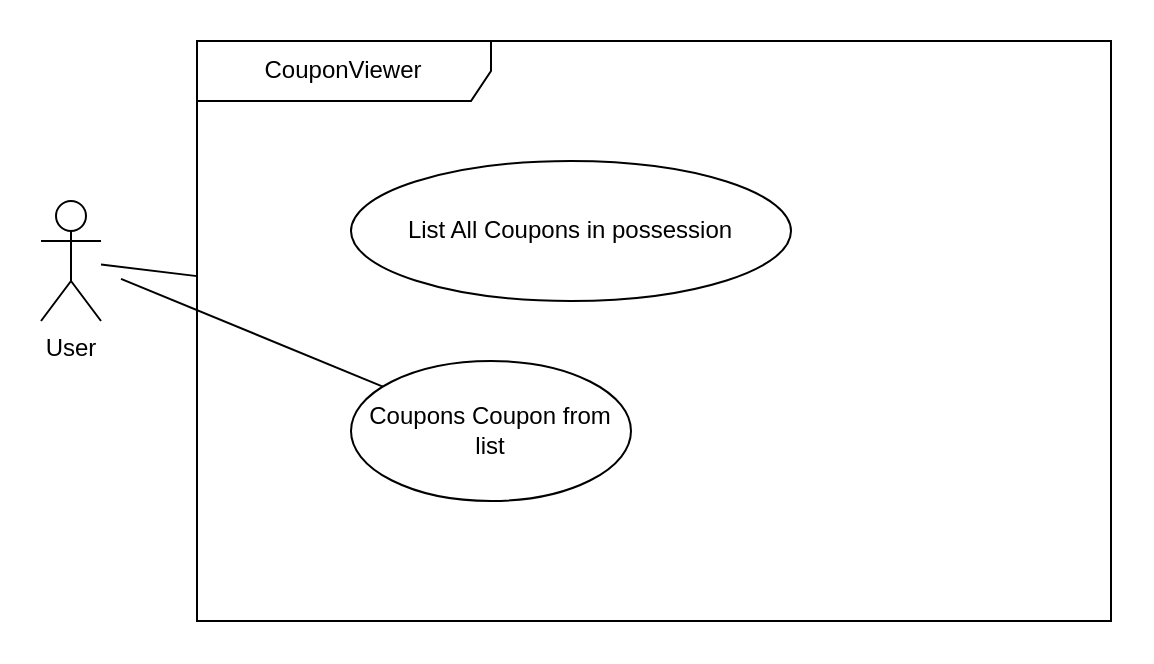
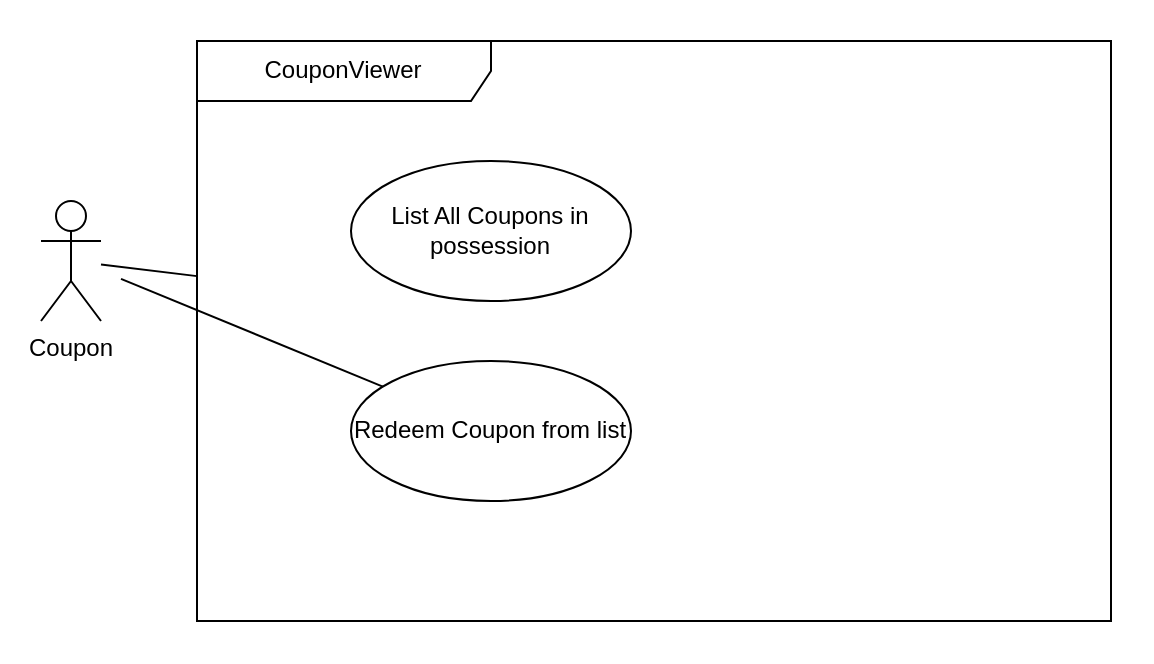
(571, 231) -> (491, 231)
(72, 349) -> (72, 349)
(491, 431) -> (491, 431)
